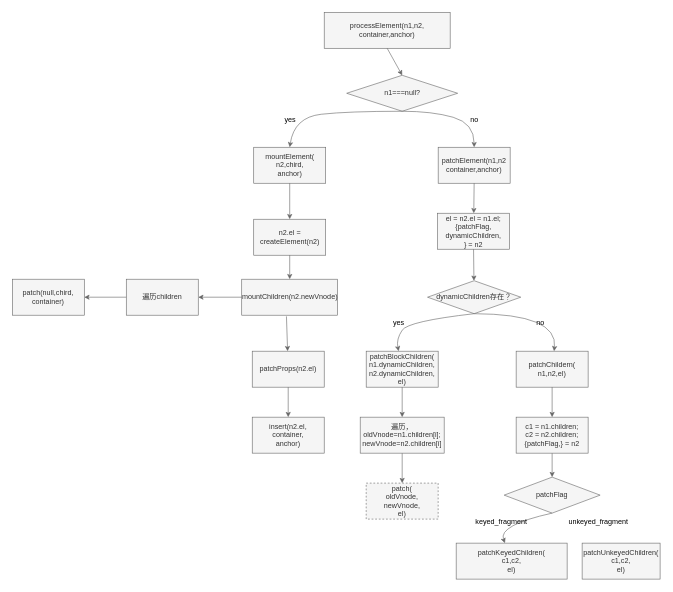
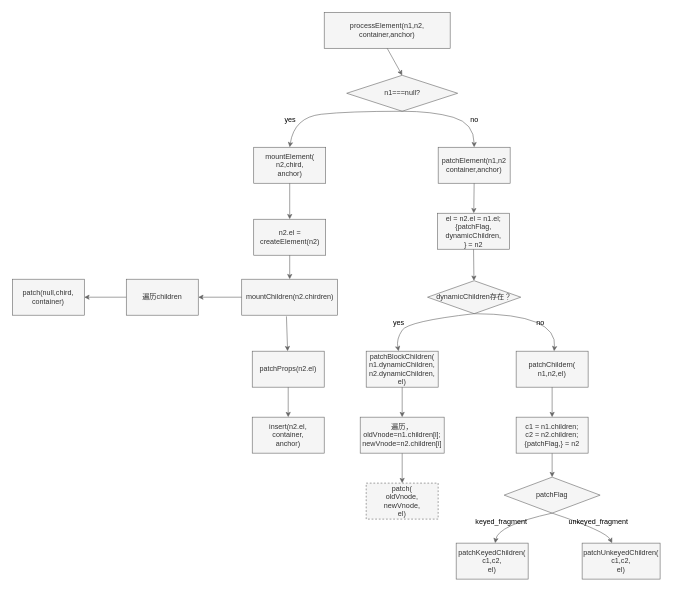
(290, 297) -> (290, 297)
none -> (596, 530)
(512, 561) -> (492, 561)
